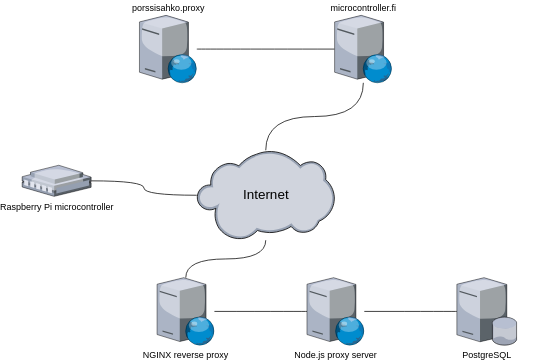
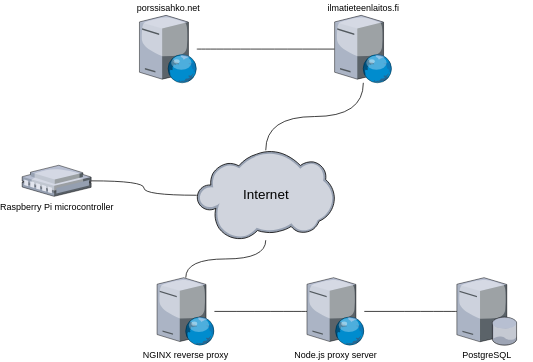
(169, 8) -> (169, 8)
(364, 8) -> (364, 8)
